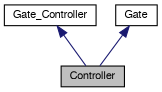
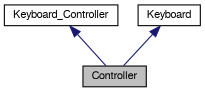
(50, 15) -> (61, 15)
(136, 15) -> (169, 15)
